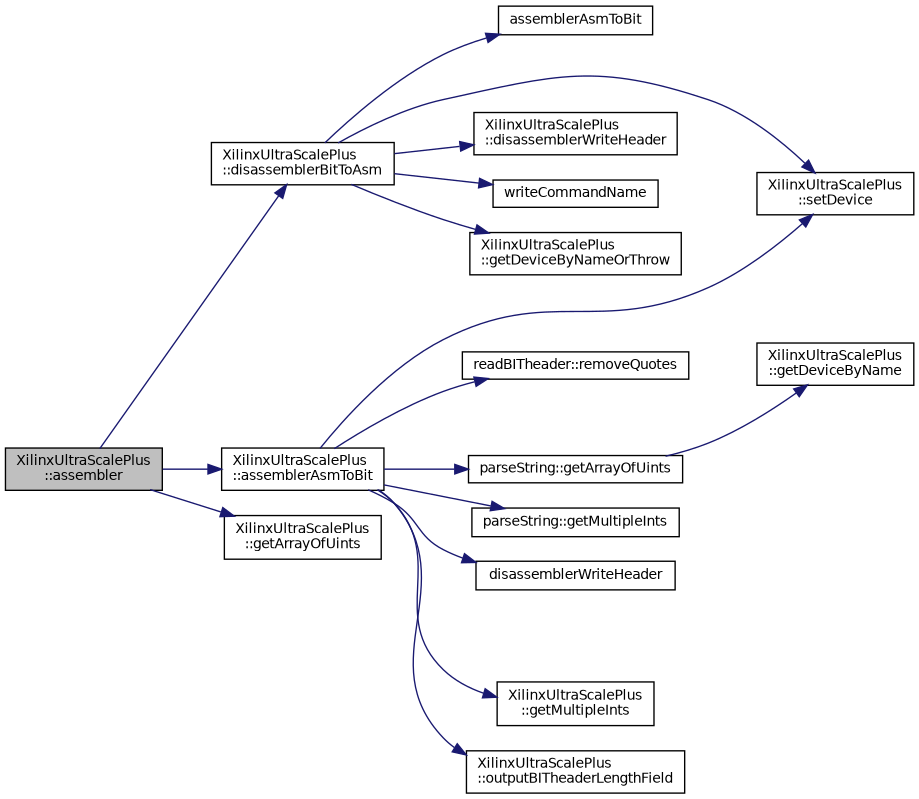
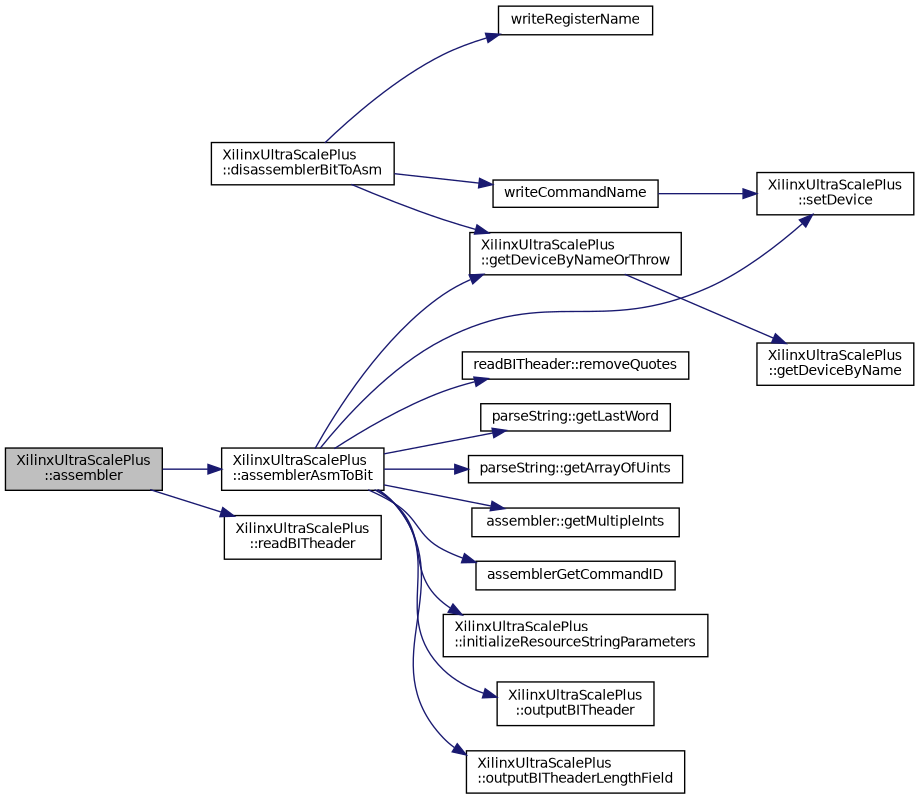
(576, 20) -> (576, 20)
(577, 76) -> (701, 194)
(576, 134) -> none
(189, 322) -> none
none -> (381, 353)
none -> (576, 417)
(734, 431) -> (699, 306)
(576, 522) -> (576, 522)
(303, 537) -> (303, 537)
(576, 576) -> (576, 576)
none -> (576, 636)
(576, 704) -> (576, 704)
